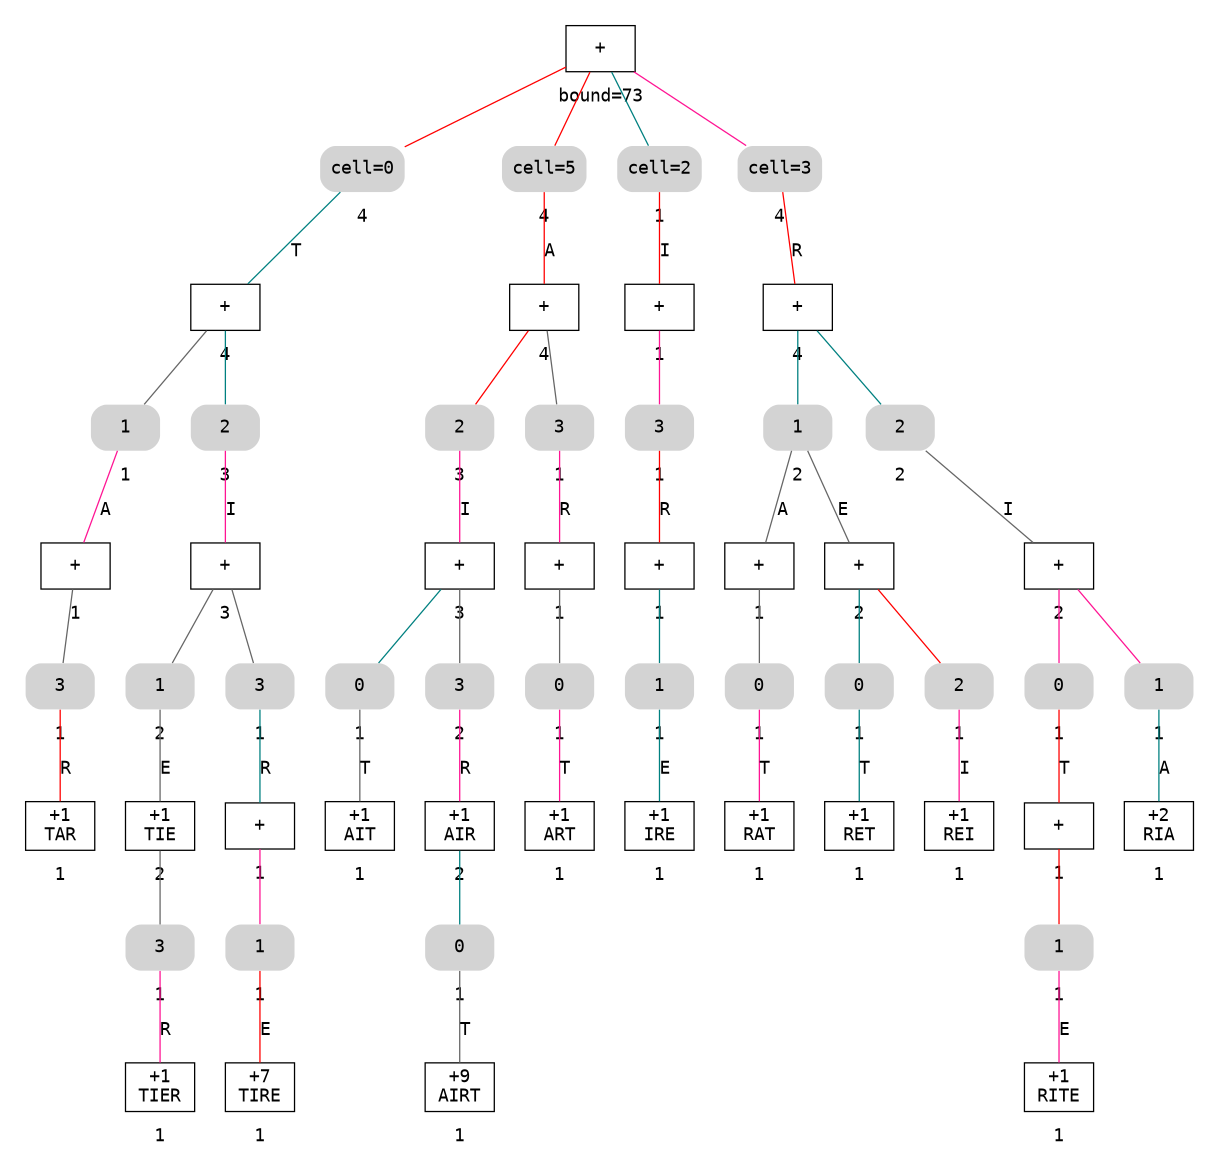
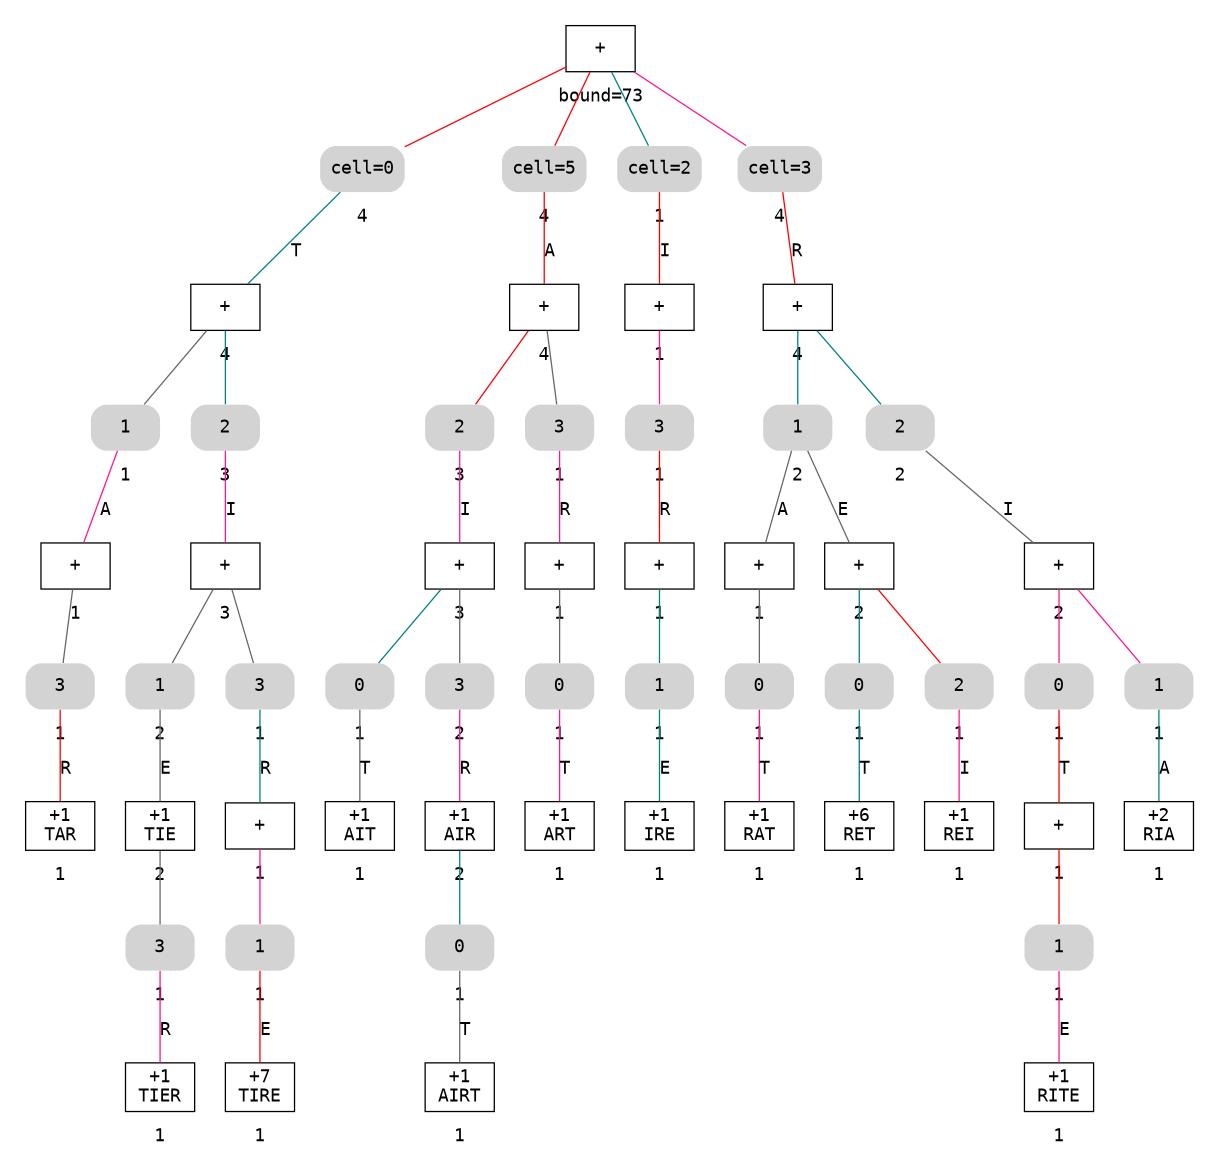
(859, 826) -> (859, 826)
(460, 1087) -> (460, 1087)
